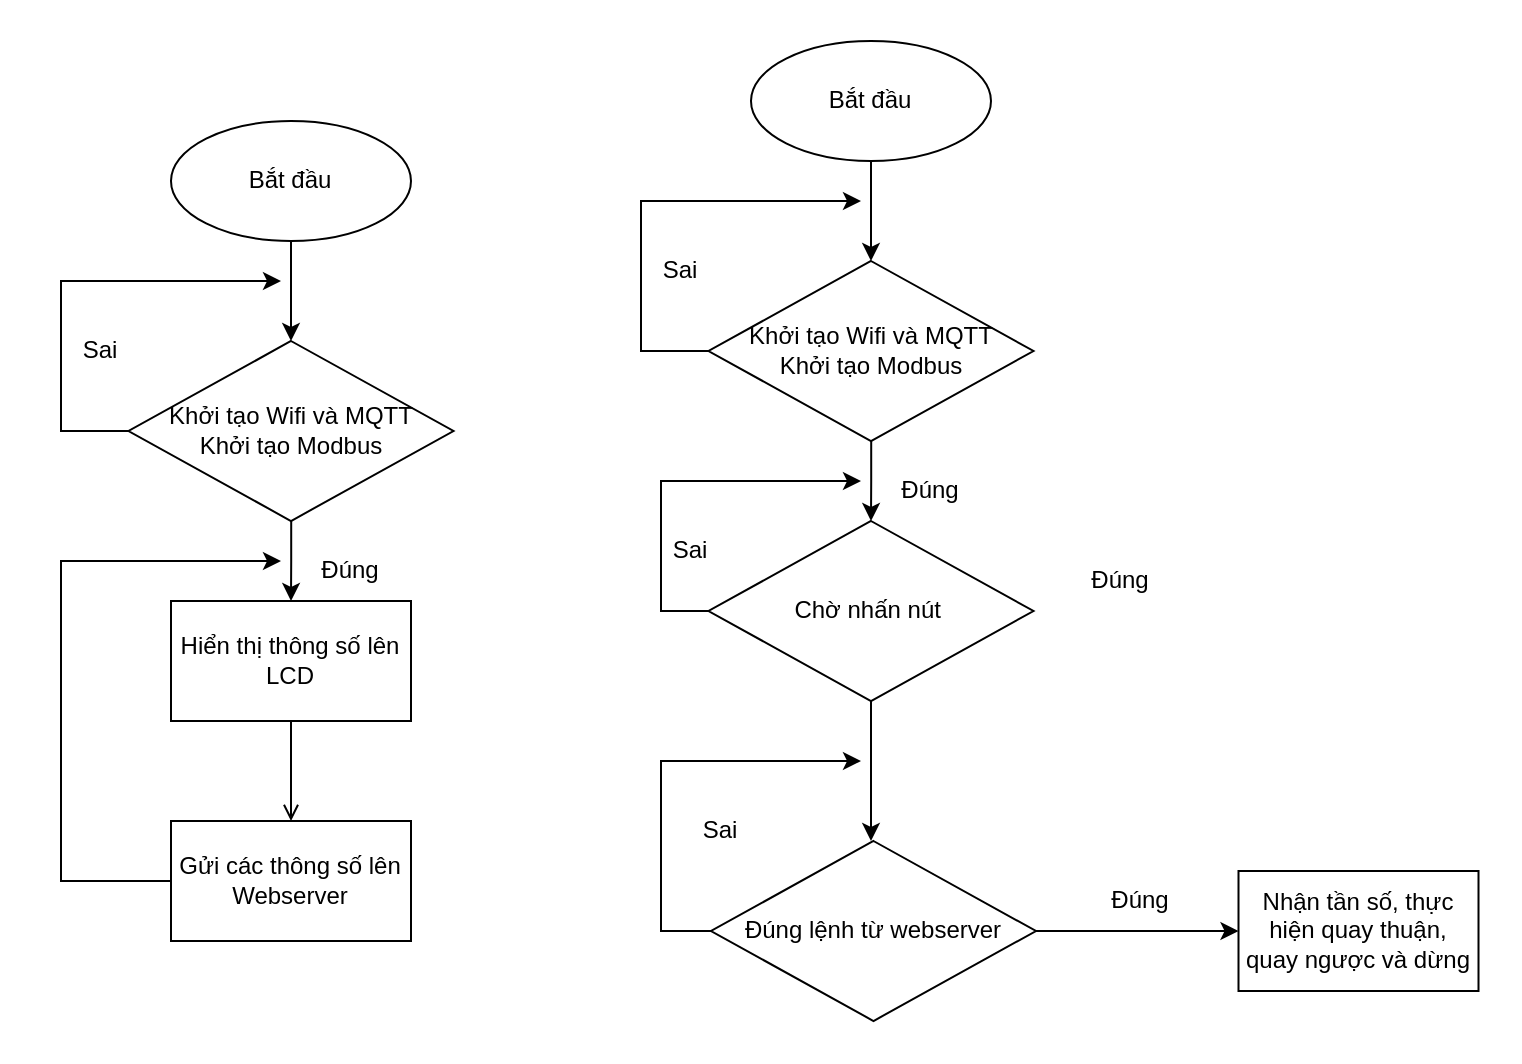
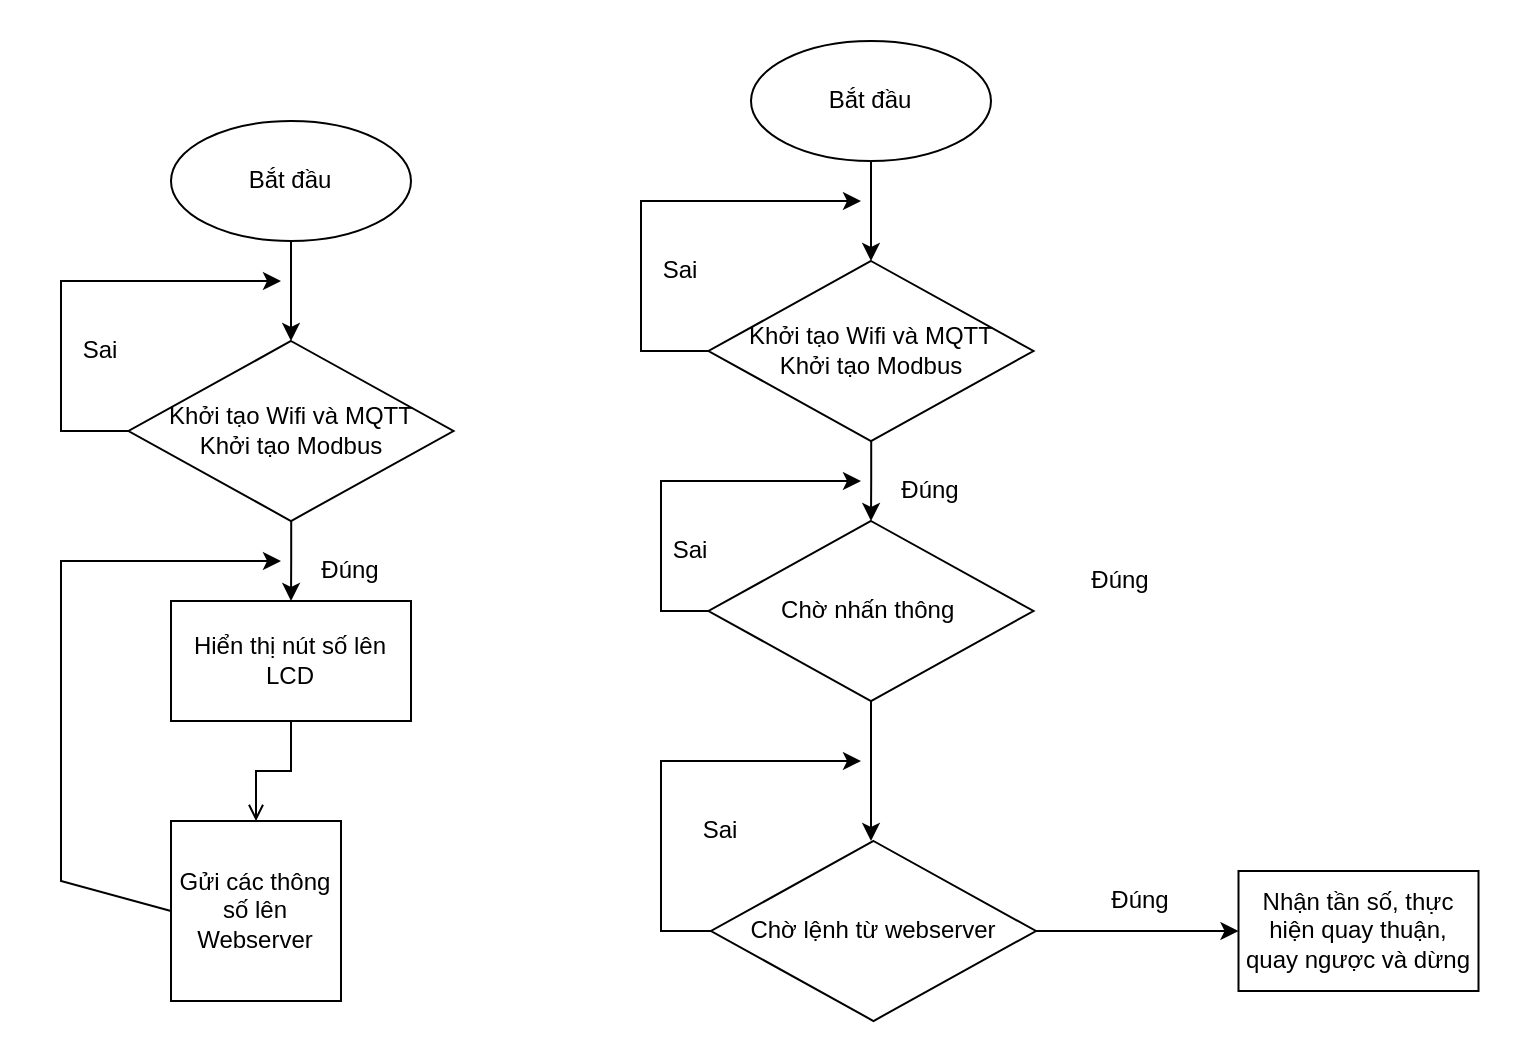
(872, 611) -> (872, 611)
(291, 661) -> (291, 661)
(291, 881) -> (256, 911)
(874, 931) -> (874, 931)
